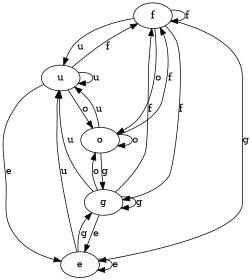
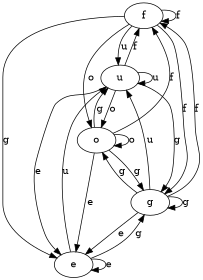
(99, 109) -> (100, 109)
none -> (174, 127)
(96, 171) -> (122, 171)
none -> (86, 199)
